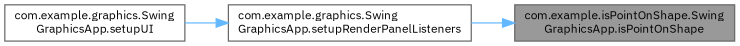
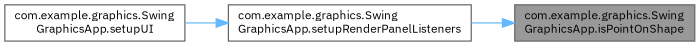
(625, 23) -> (605, 23)
